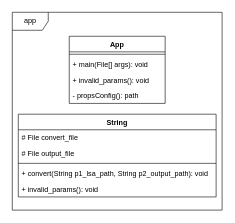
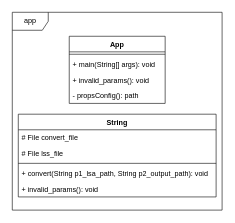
(116, 65) -> (120, 65)
(52, 154) -> (45, 154)
